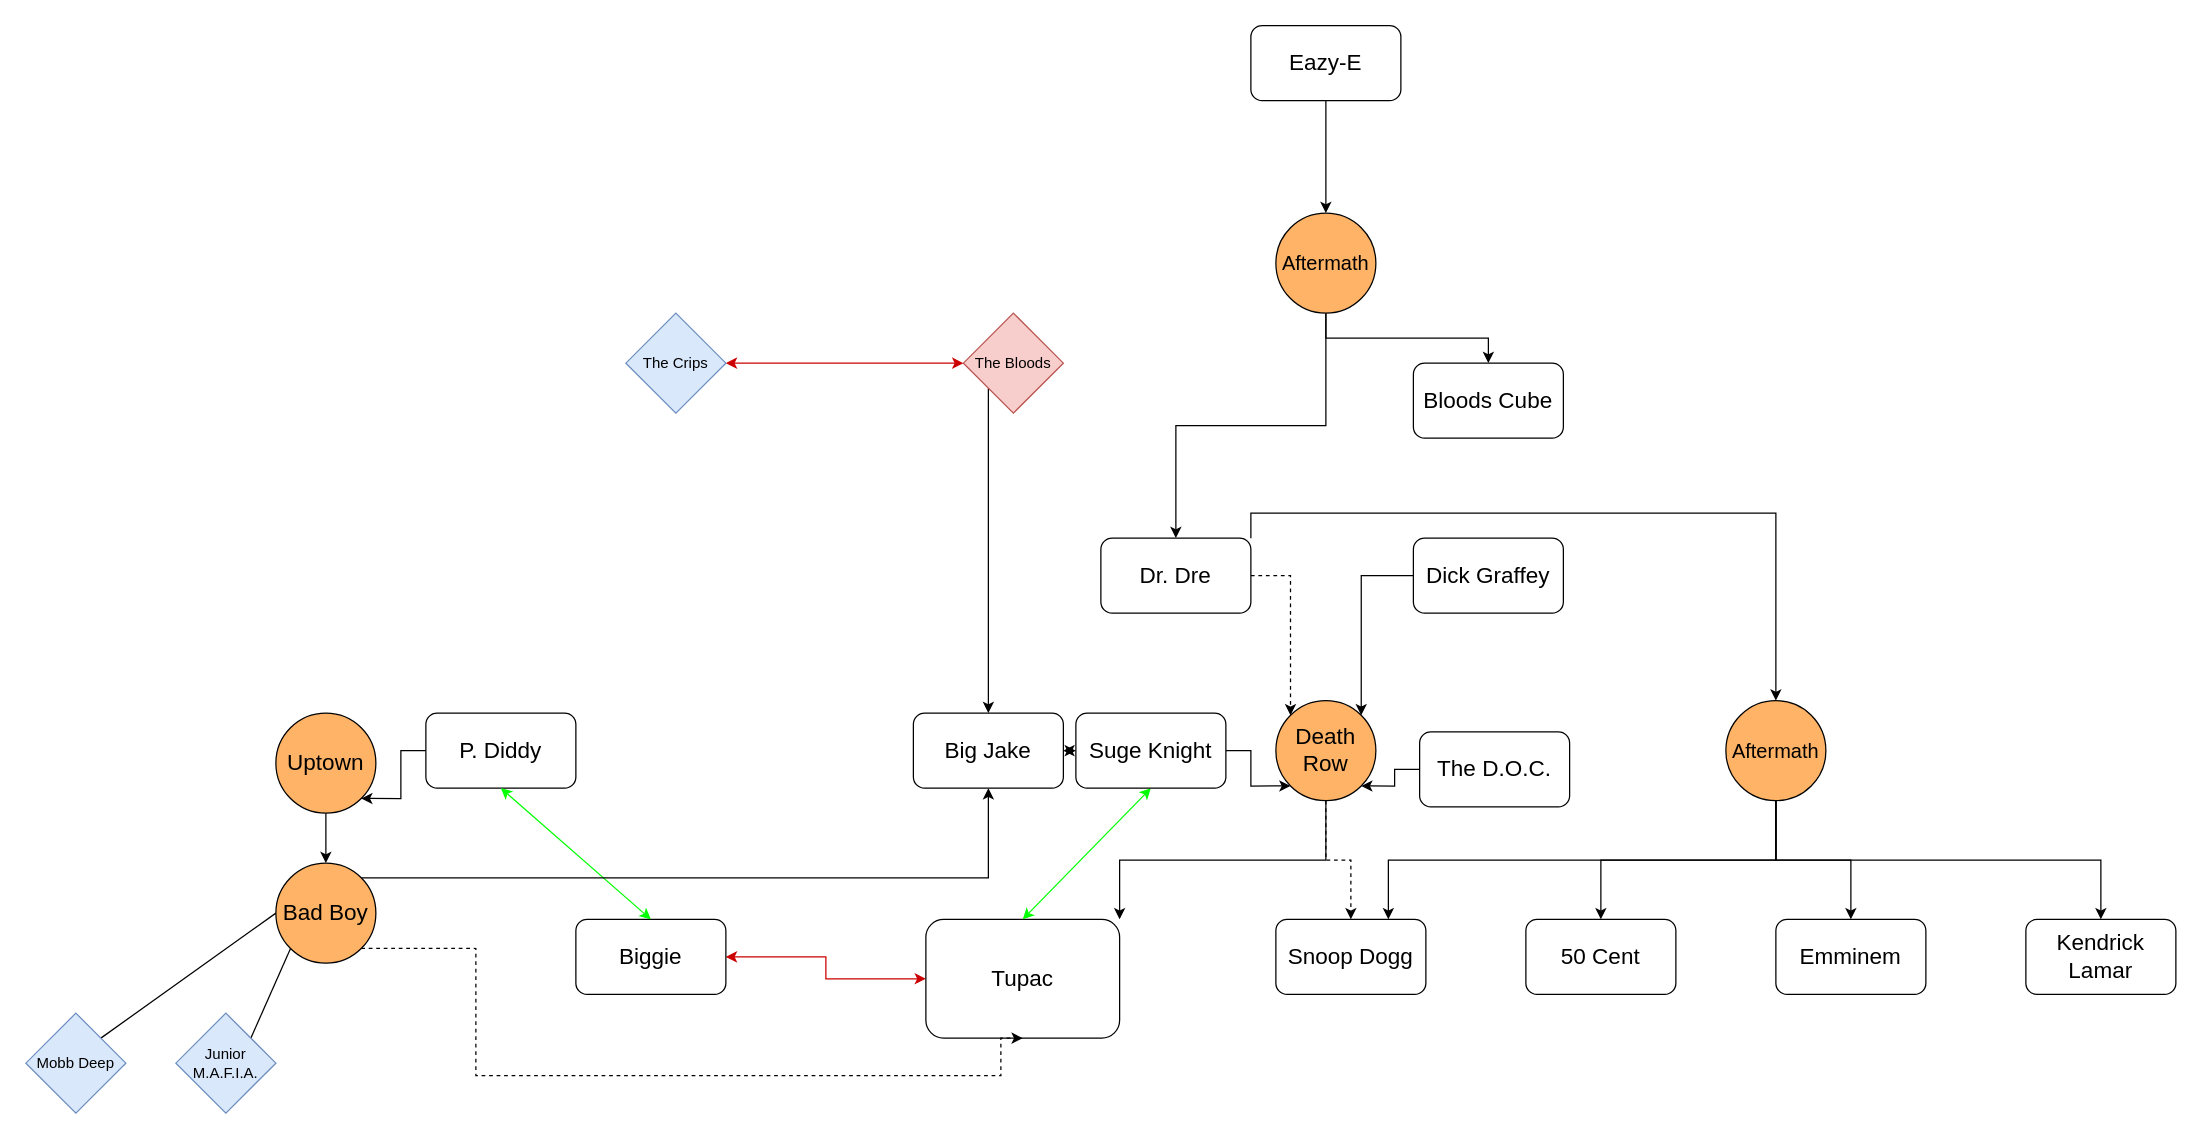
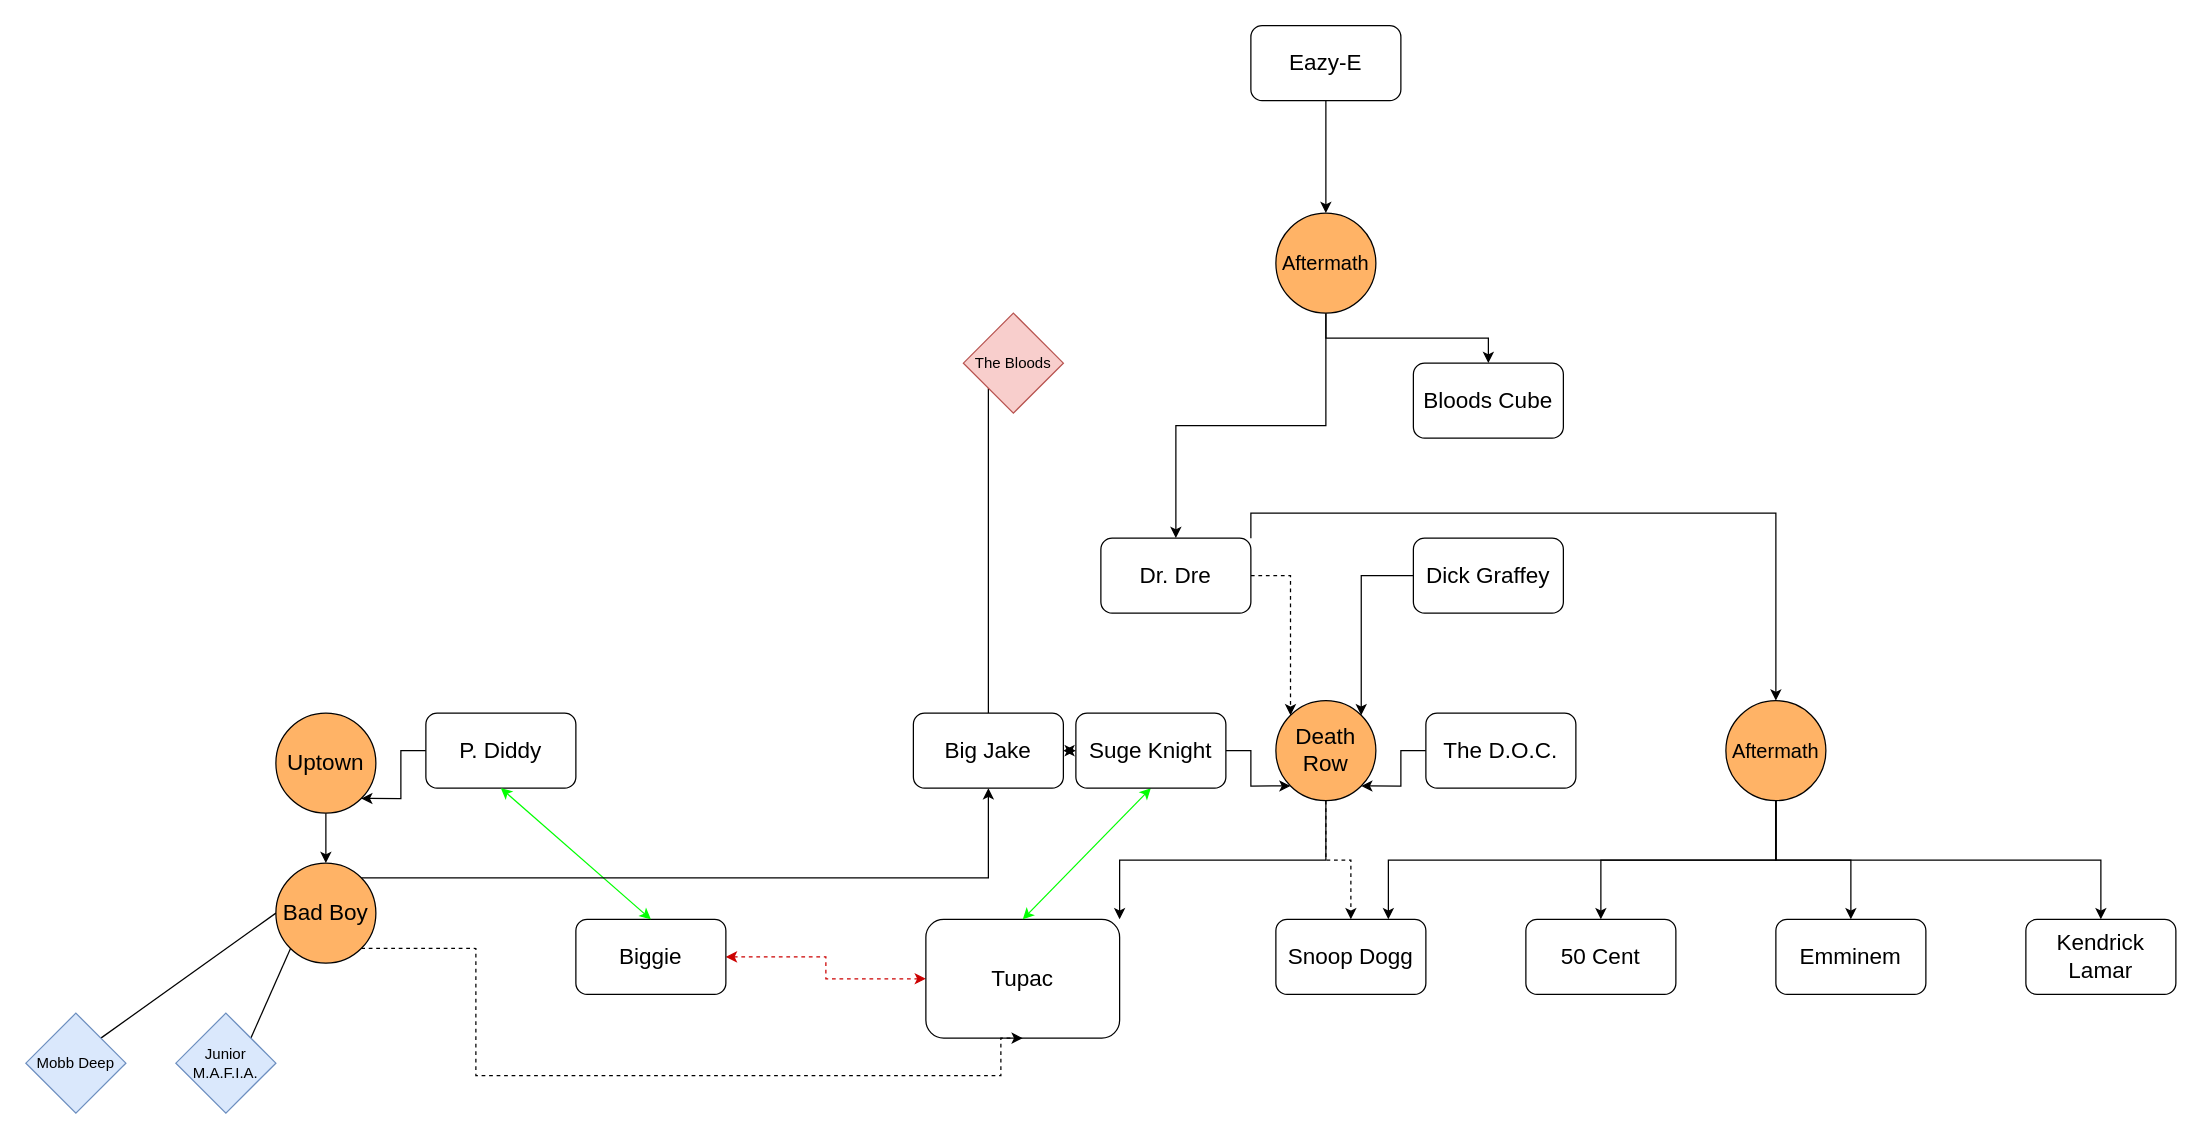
(676, 363) -> none
(844, 363) -> none
(988, 703) -> (988, 706)
(1494, 769) -> (1501, 751)
(826, 967) -> (826, 967)
